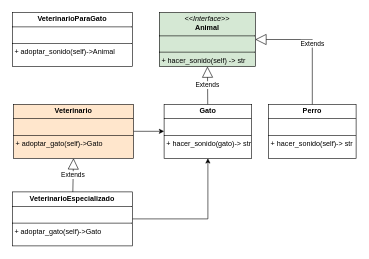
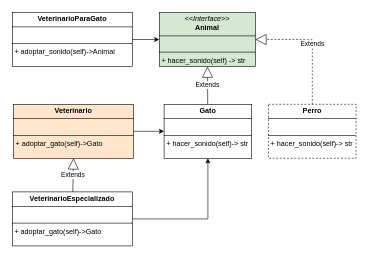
none -> (143, 39)
(312, 77) -> (312, 77)
(209, 117) -> (209, 117)
(312, 131) -> (312, 131)
